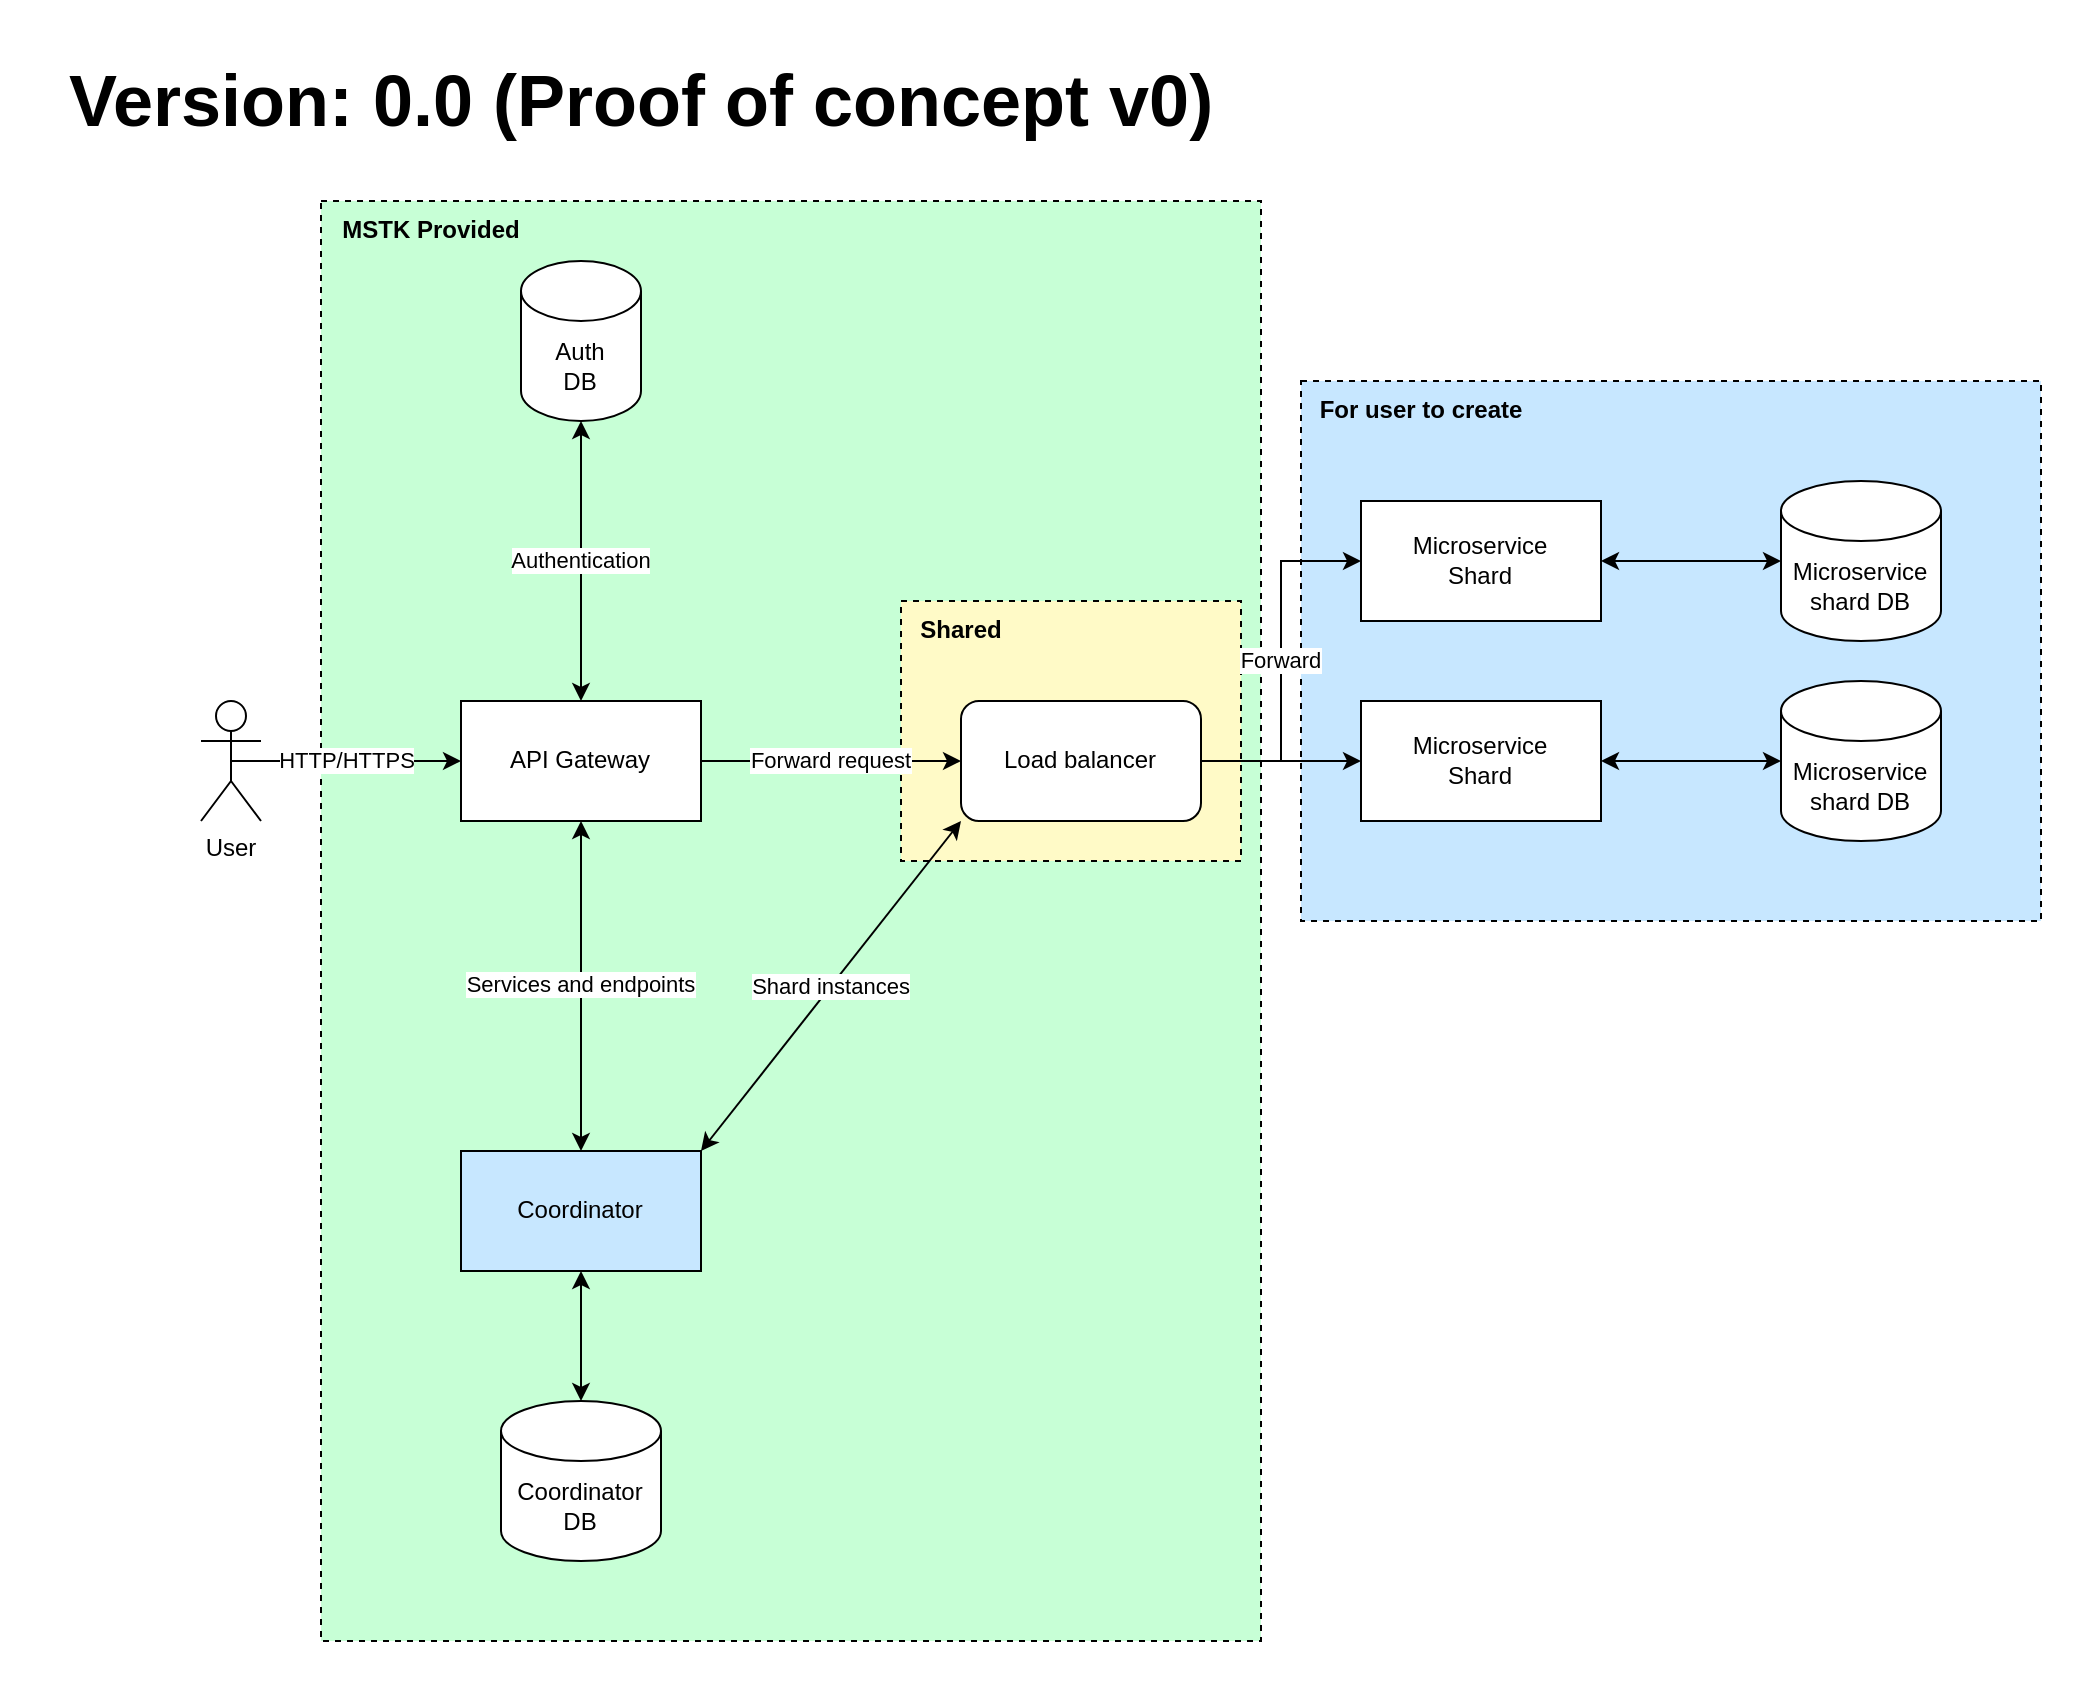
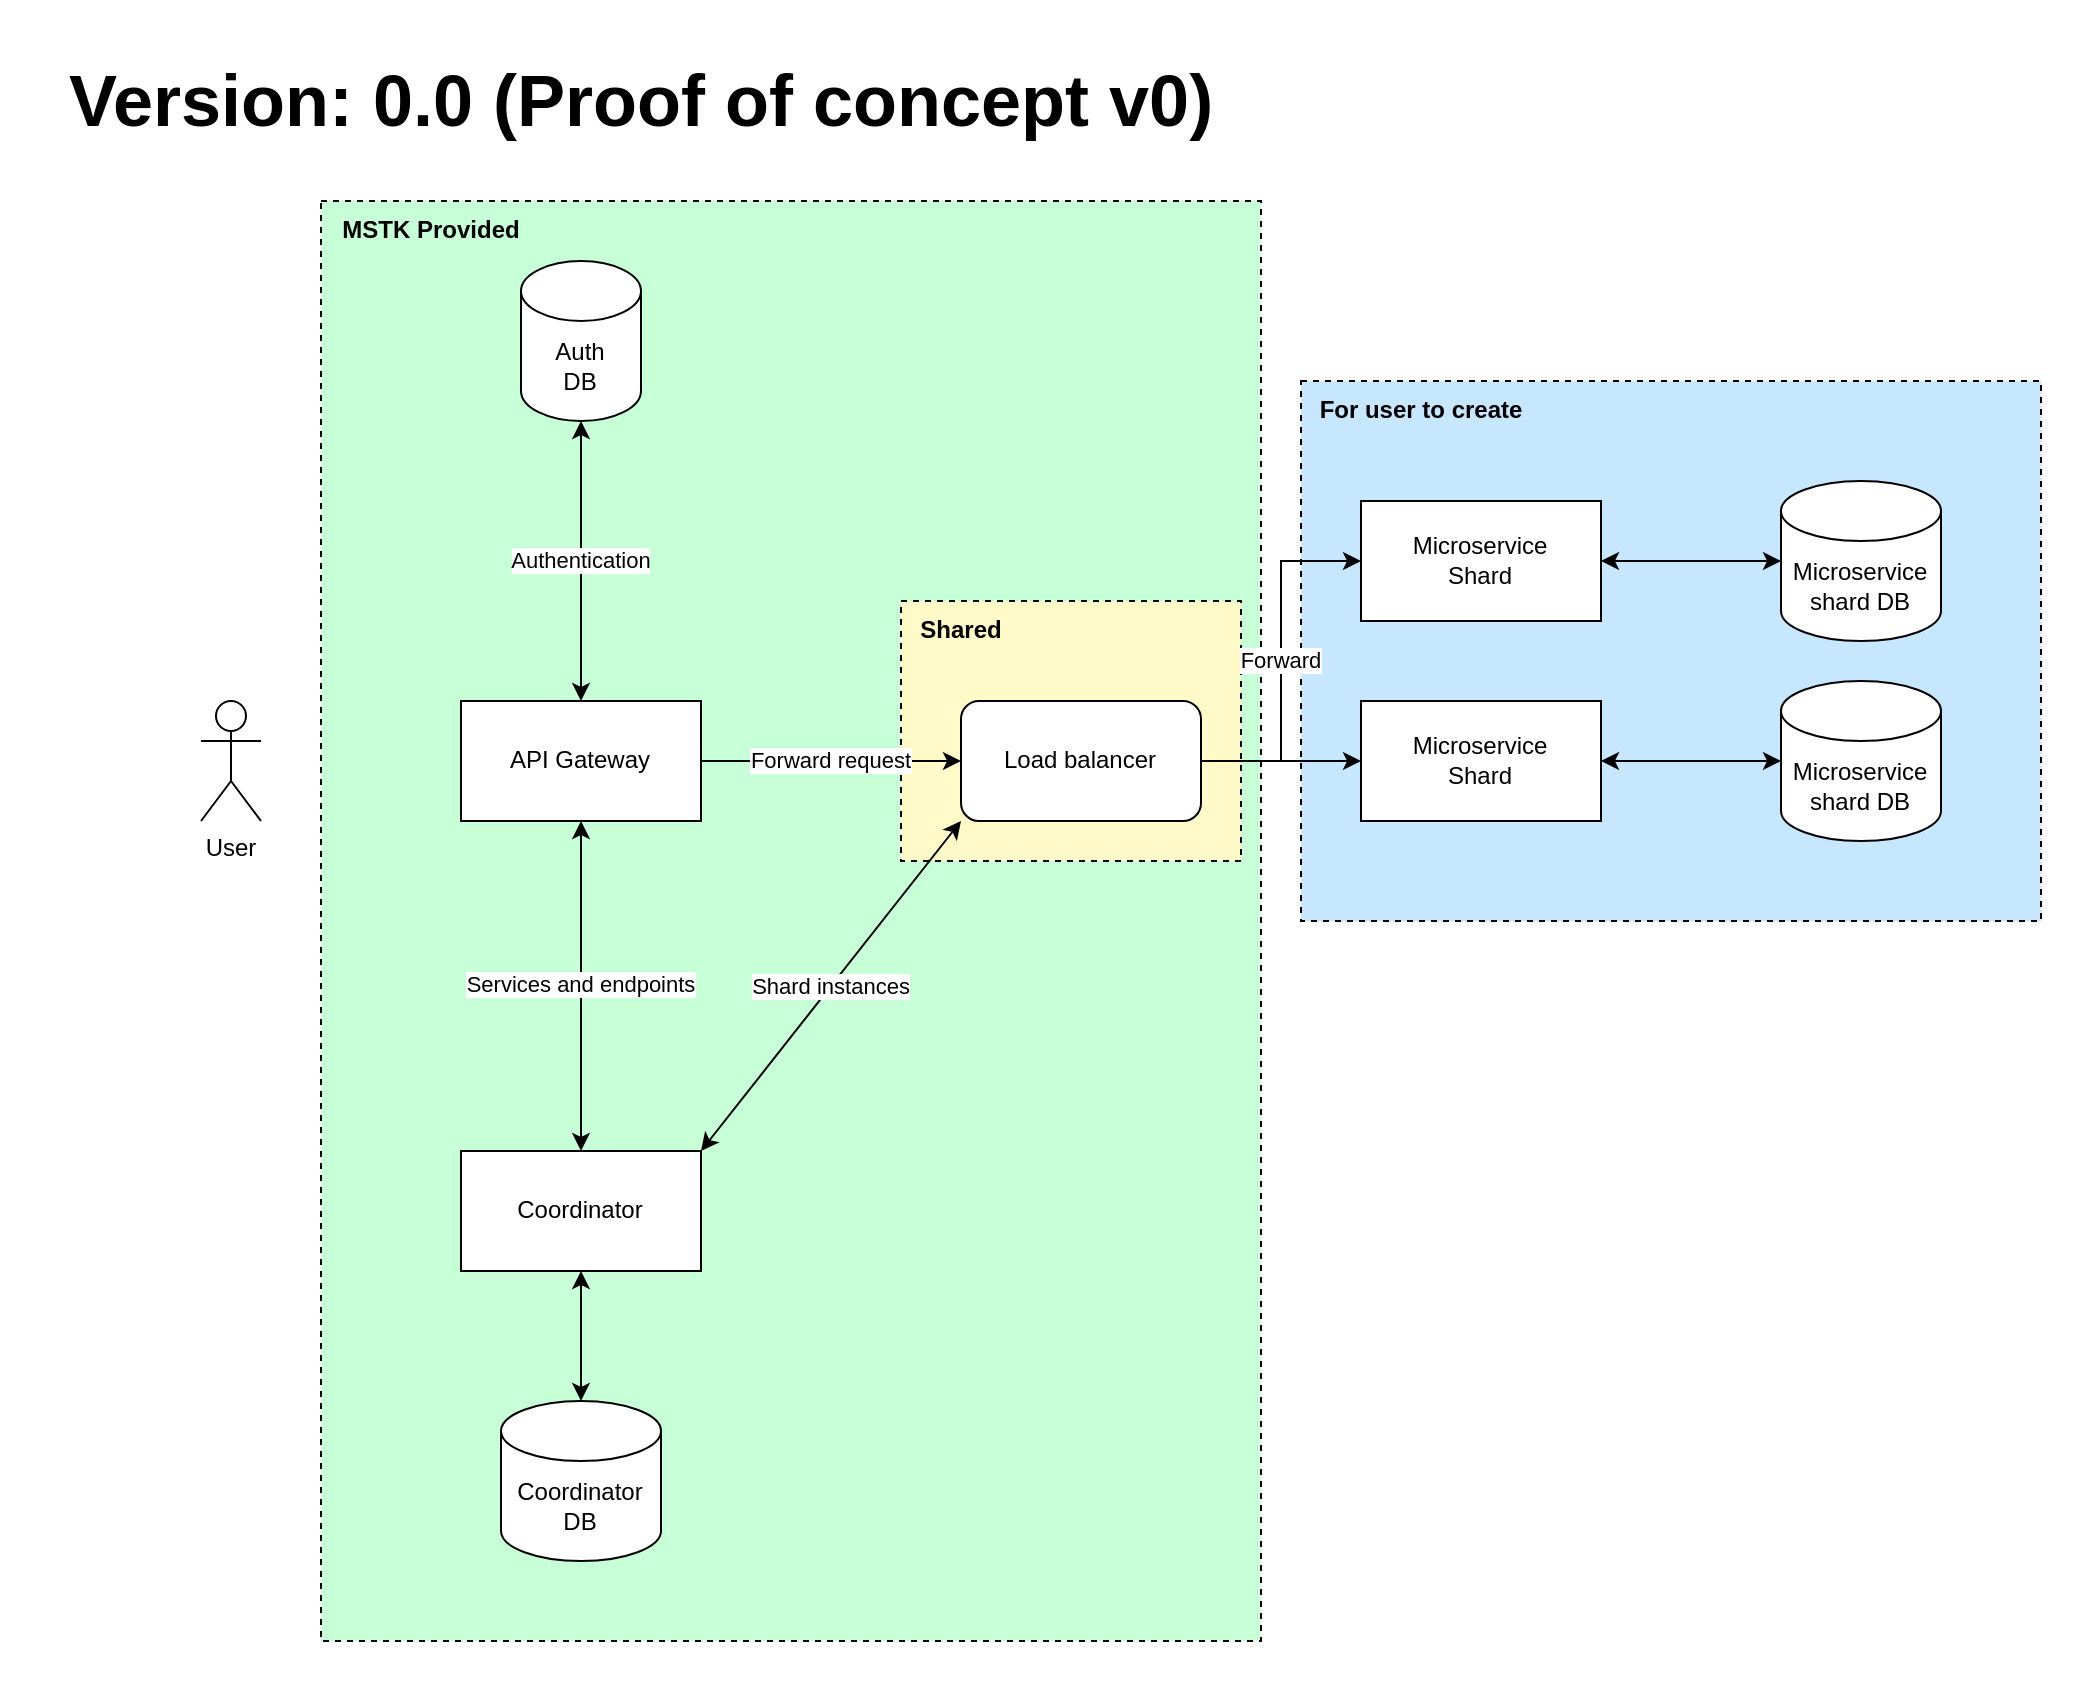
(412, 761) -> none
(581, 1211) -> (581, 1211)
